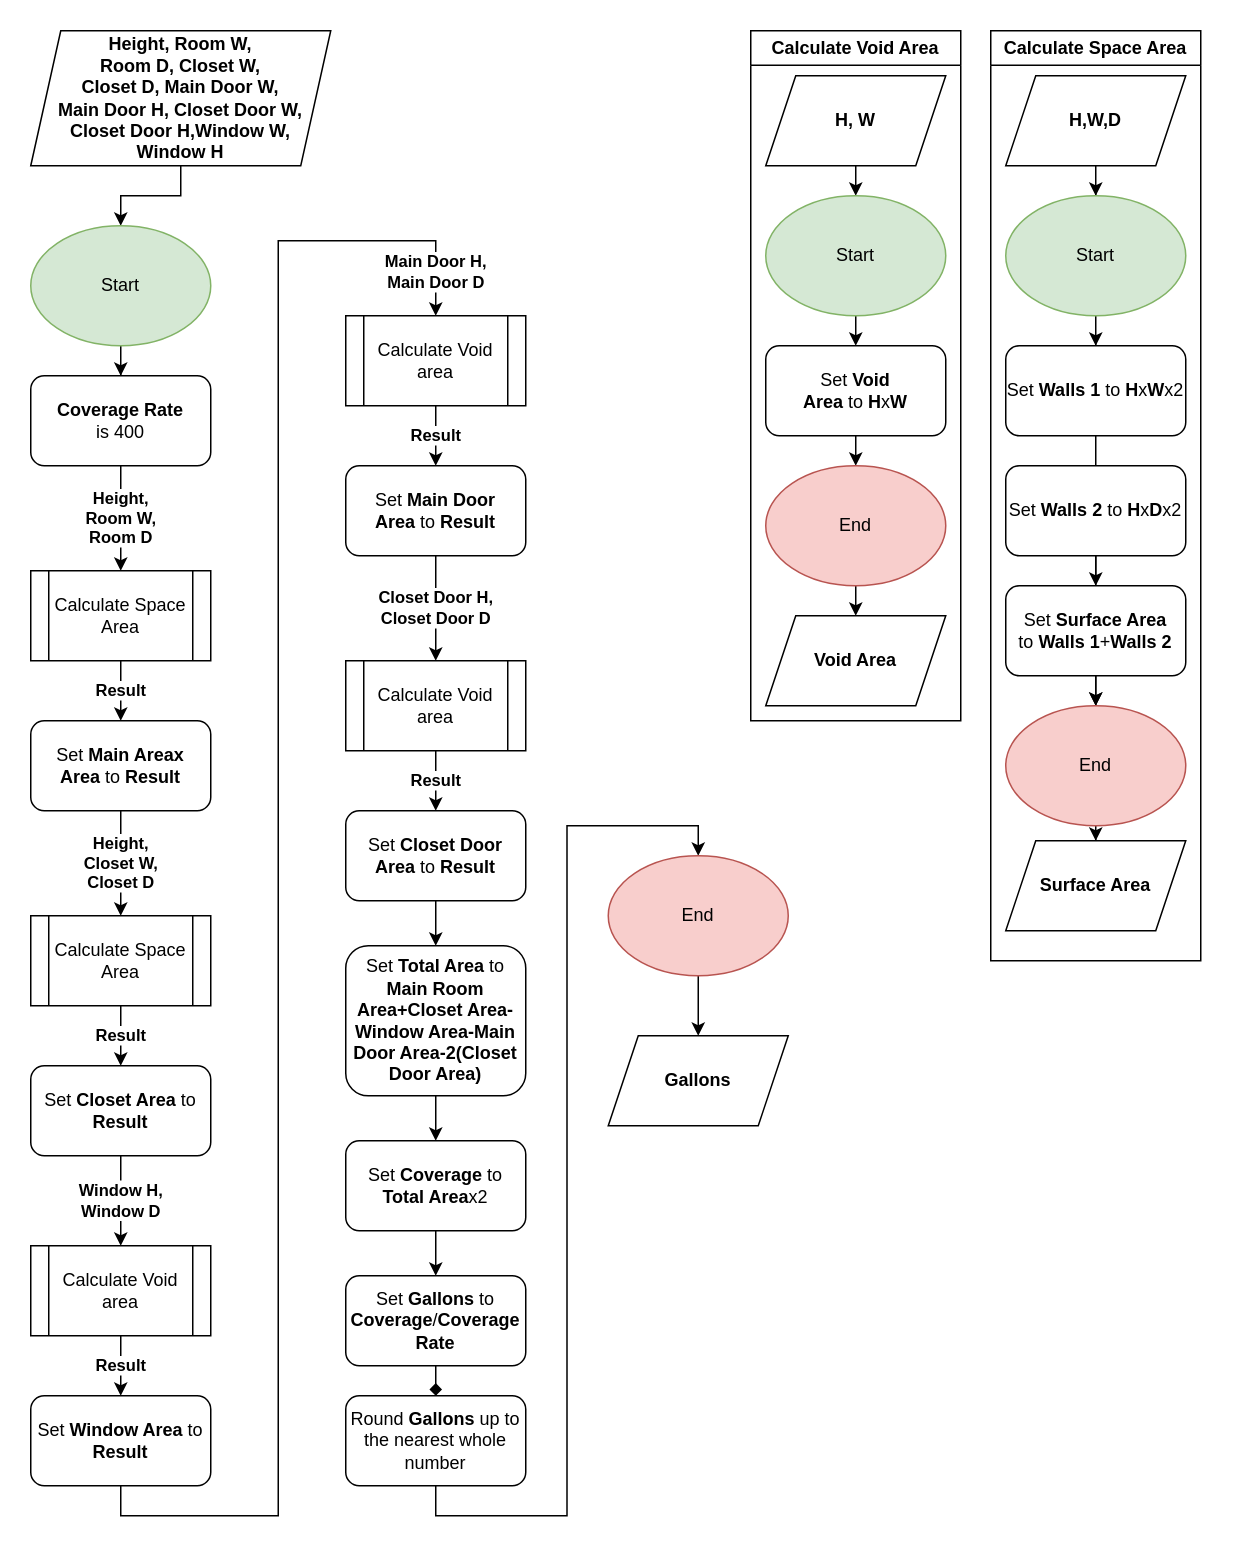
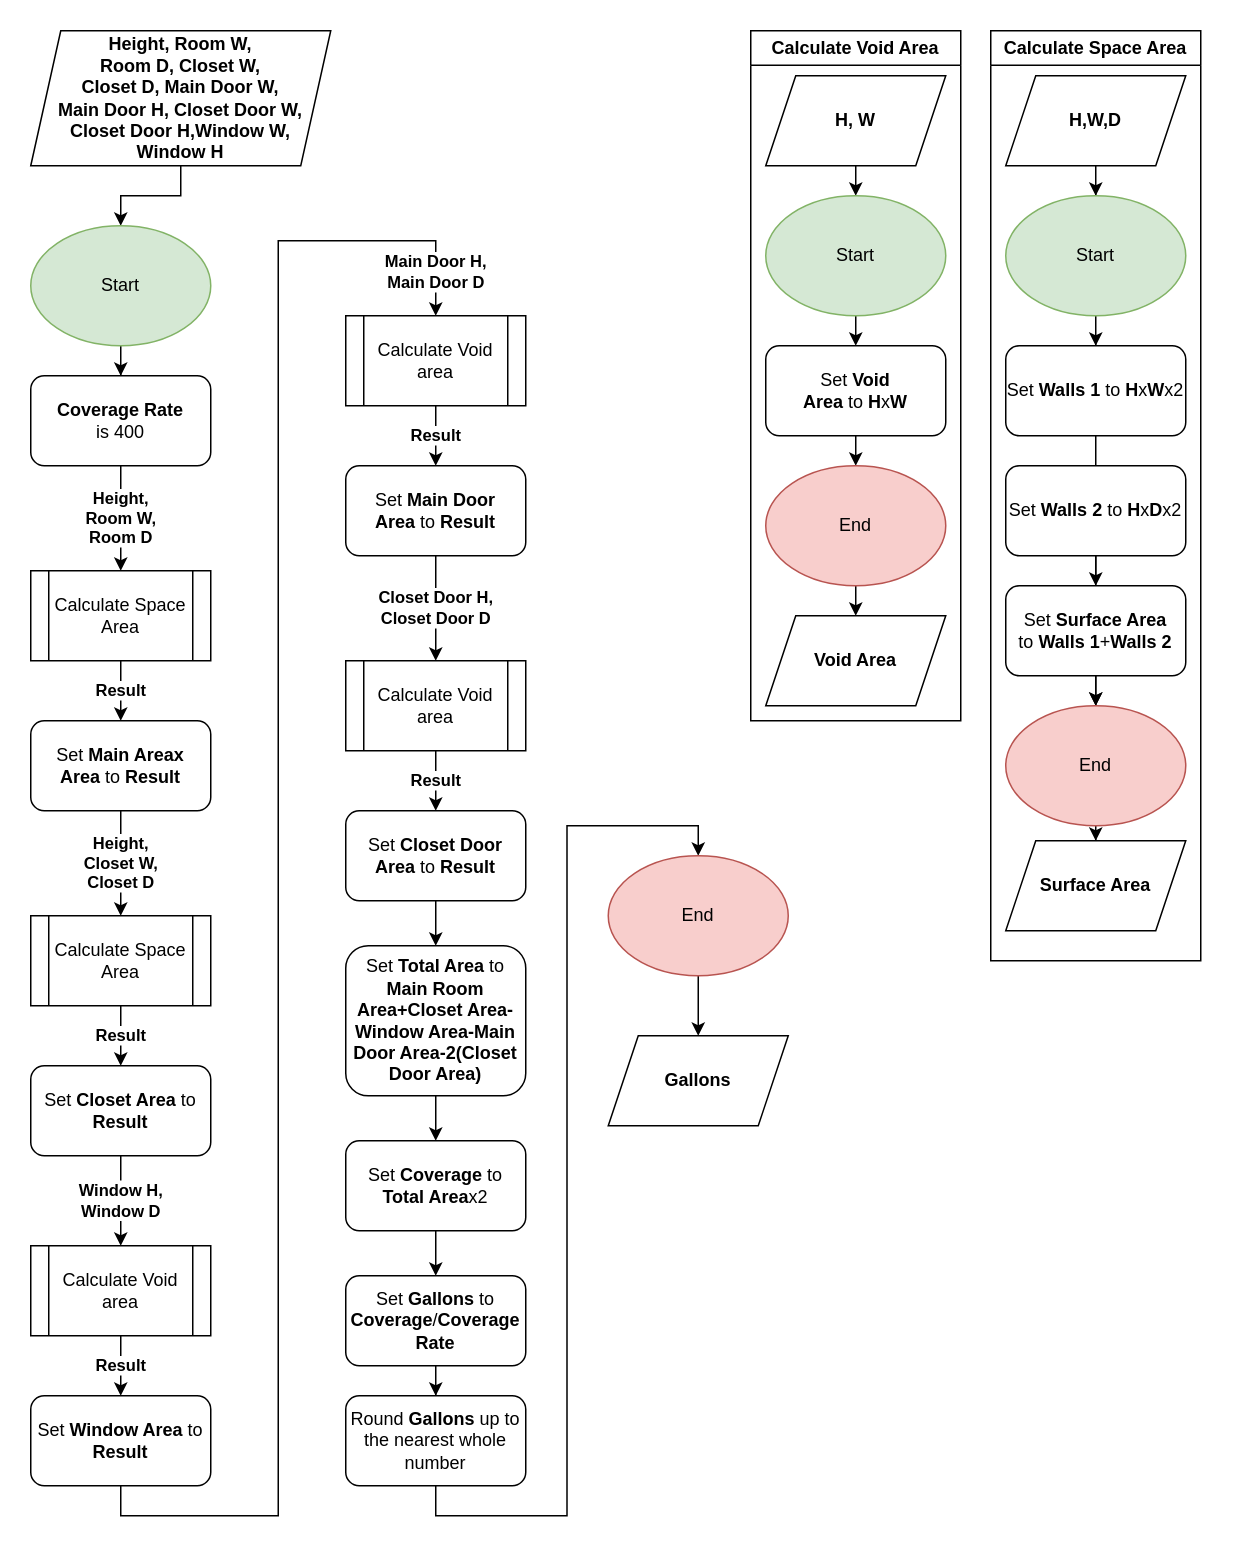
(436, 1383) -> (436, 1384)
